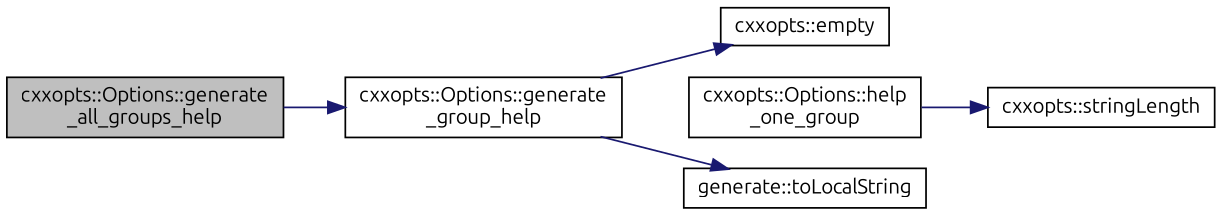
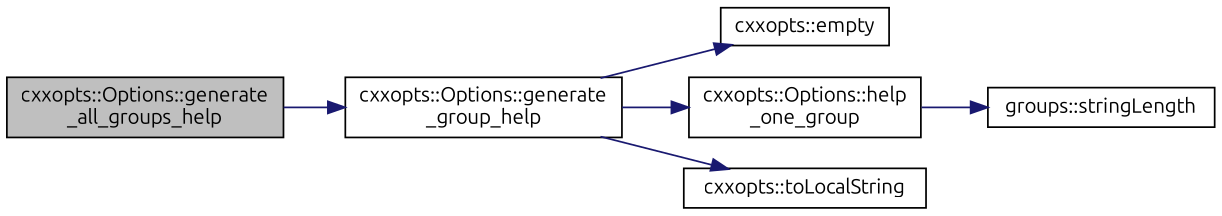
none -> (647, 107)
(1101, 107) -> (1101, 107)
(805, 188) -> (805, 188)
